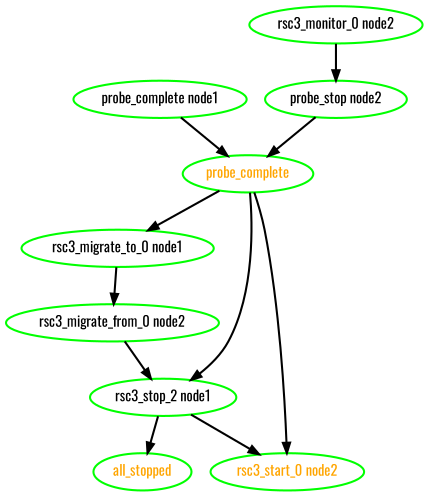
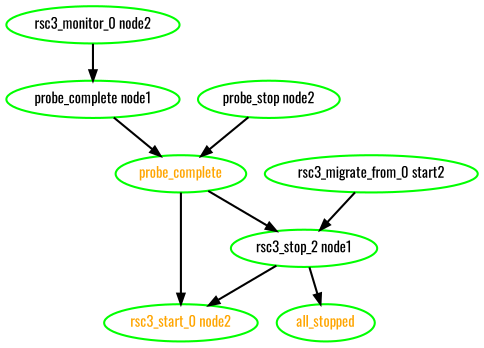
(336, 57) -> (93, 57)
(118, 248) -> none
(112, 323) -> (371, 174)
